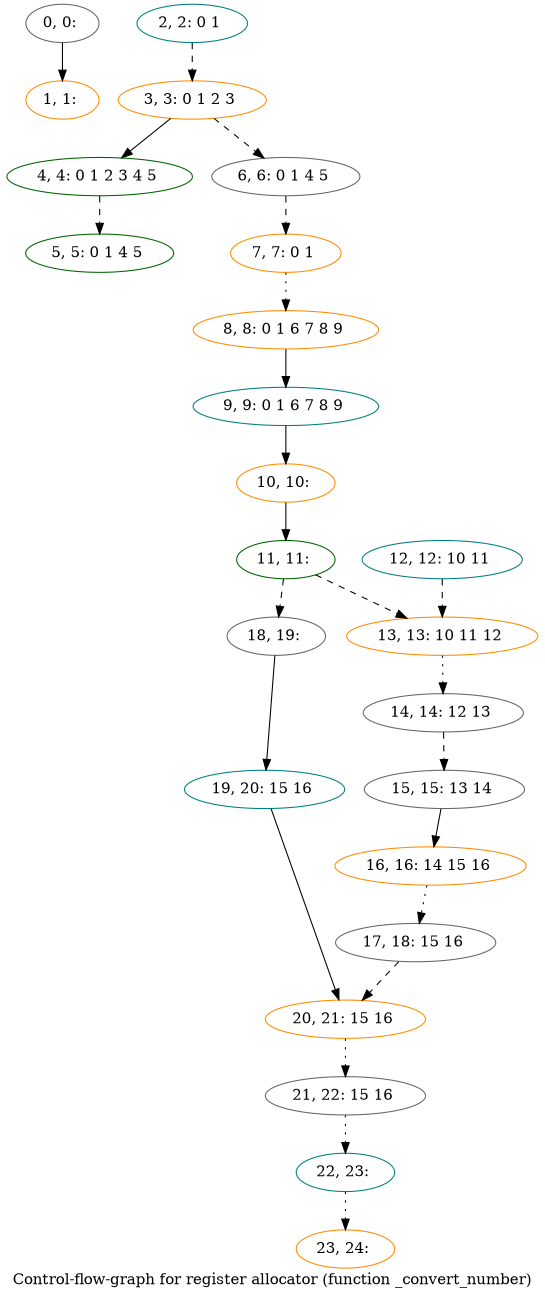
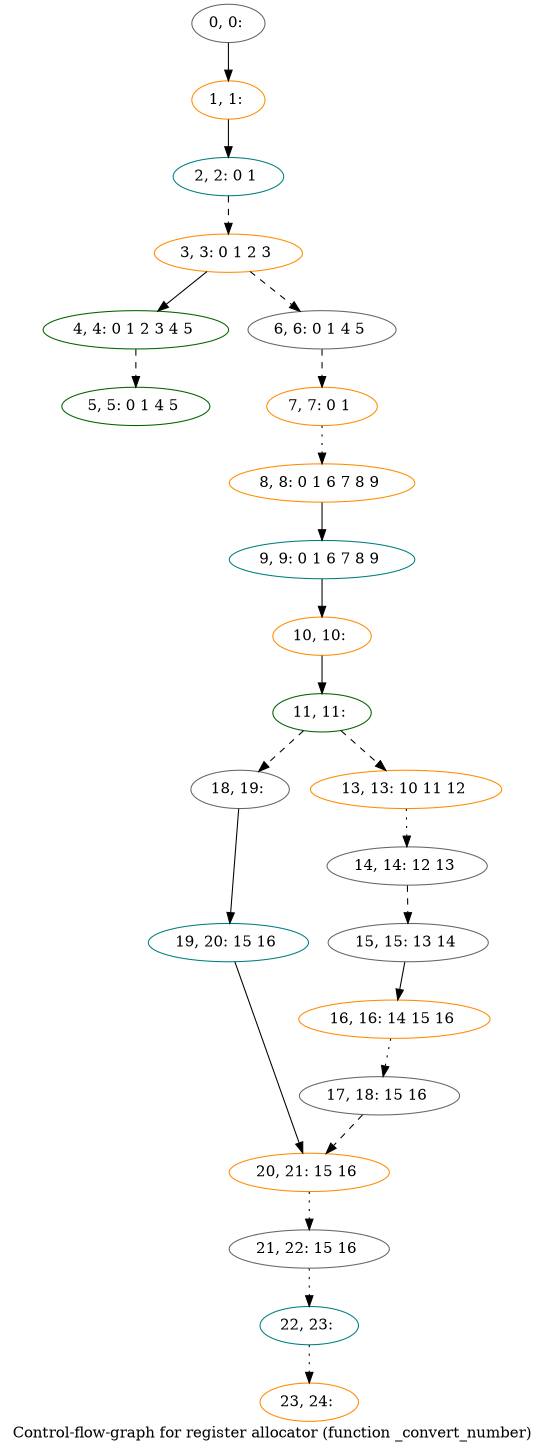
none -> (228, 133)
(442, 560) -> none
